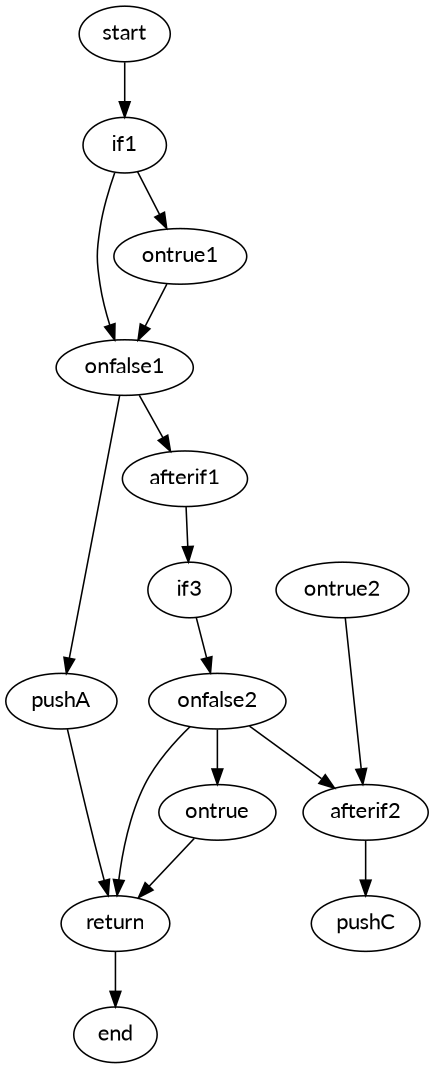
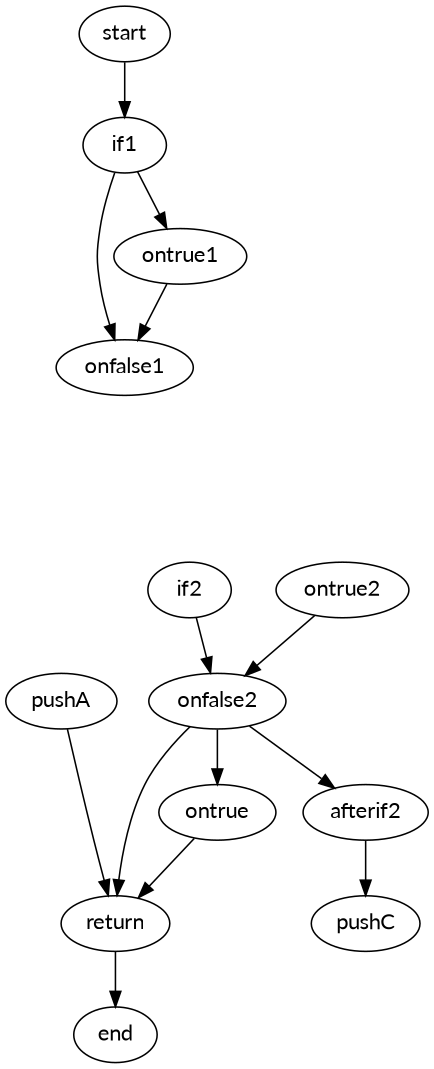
(185, 479) -> none
(94, 527) -> none
(190, 590) -> (190, 590)
(353, 693) -> (286, 641)
